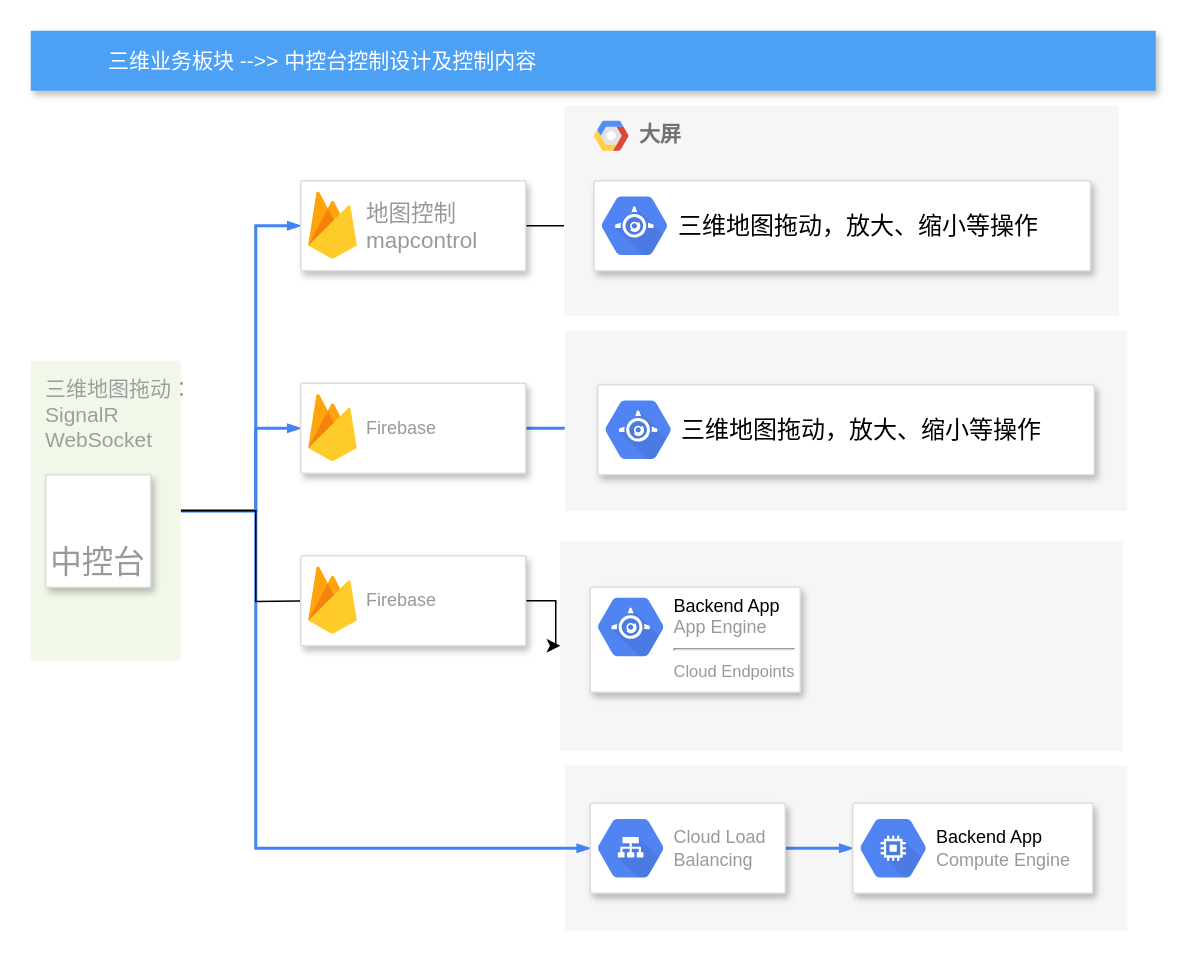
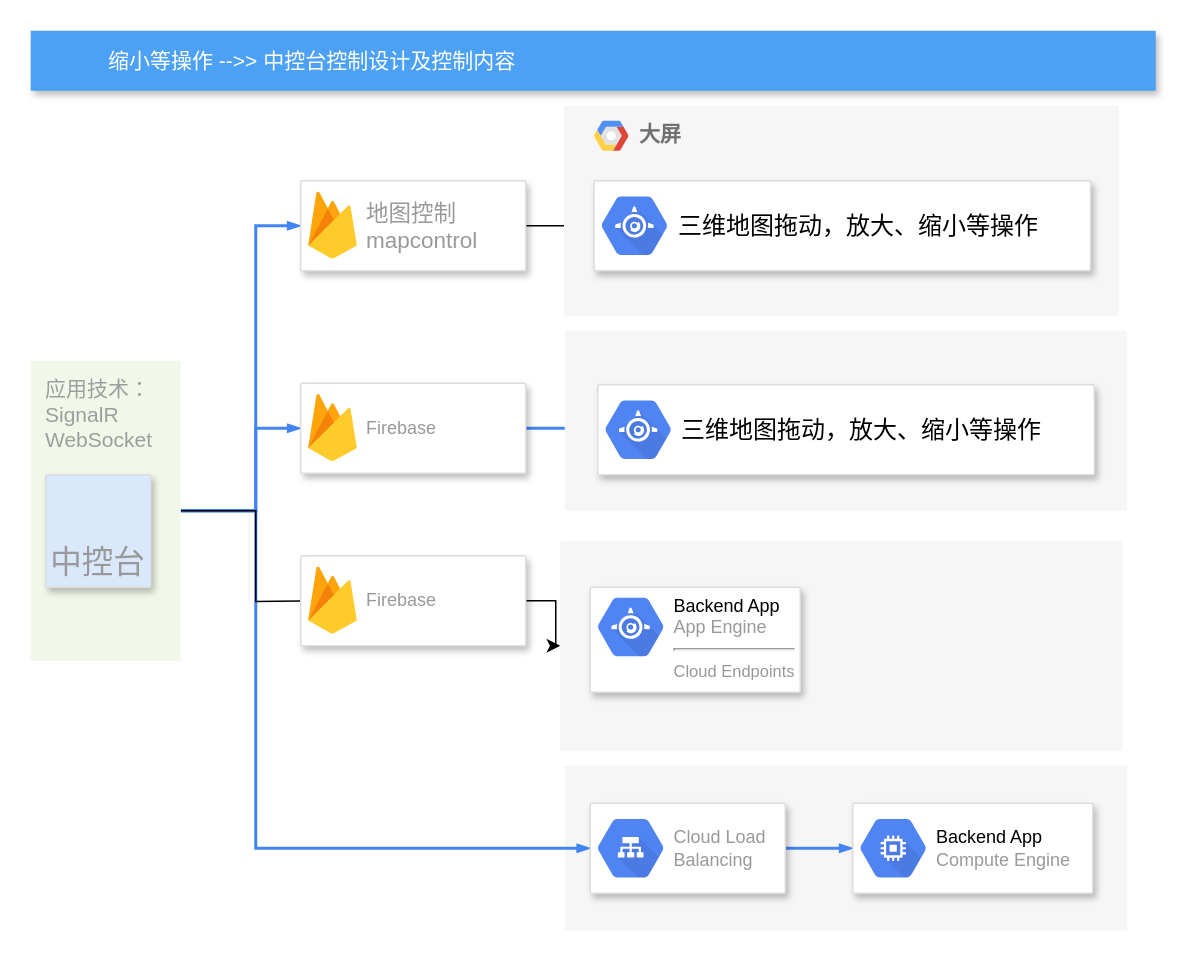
(328, 61) -> (317, 61)
(109, 410) -> (91, 410)
(98, 531) -> (98, 531)
